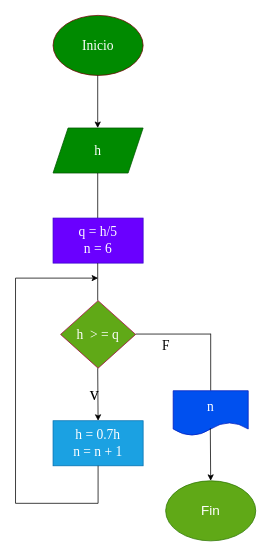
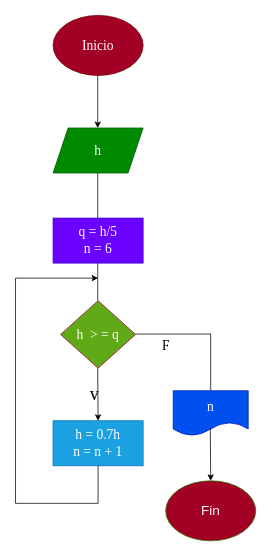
(98, 45) -> (98, 45)
(210, 510) -> (210, 510)
